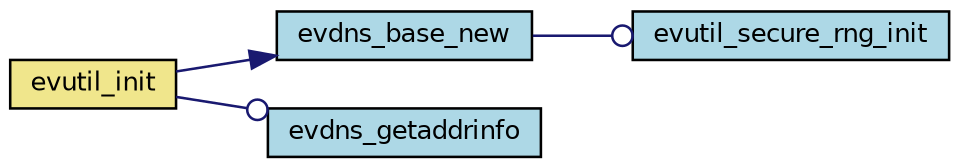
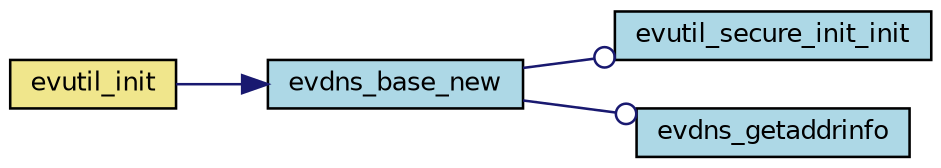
(791, 36) -> (773, 36)
(212, 103) -> (569, 106)
